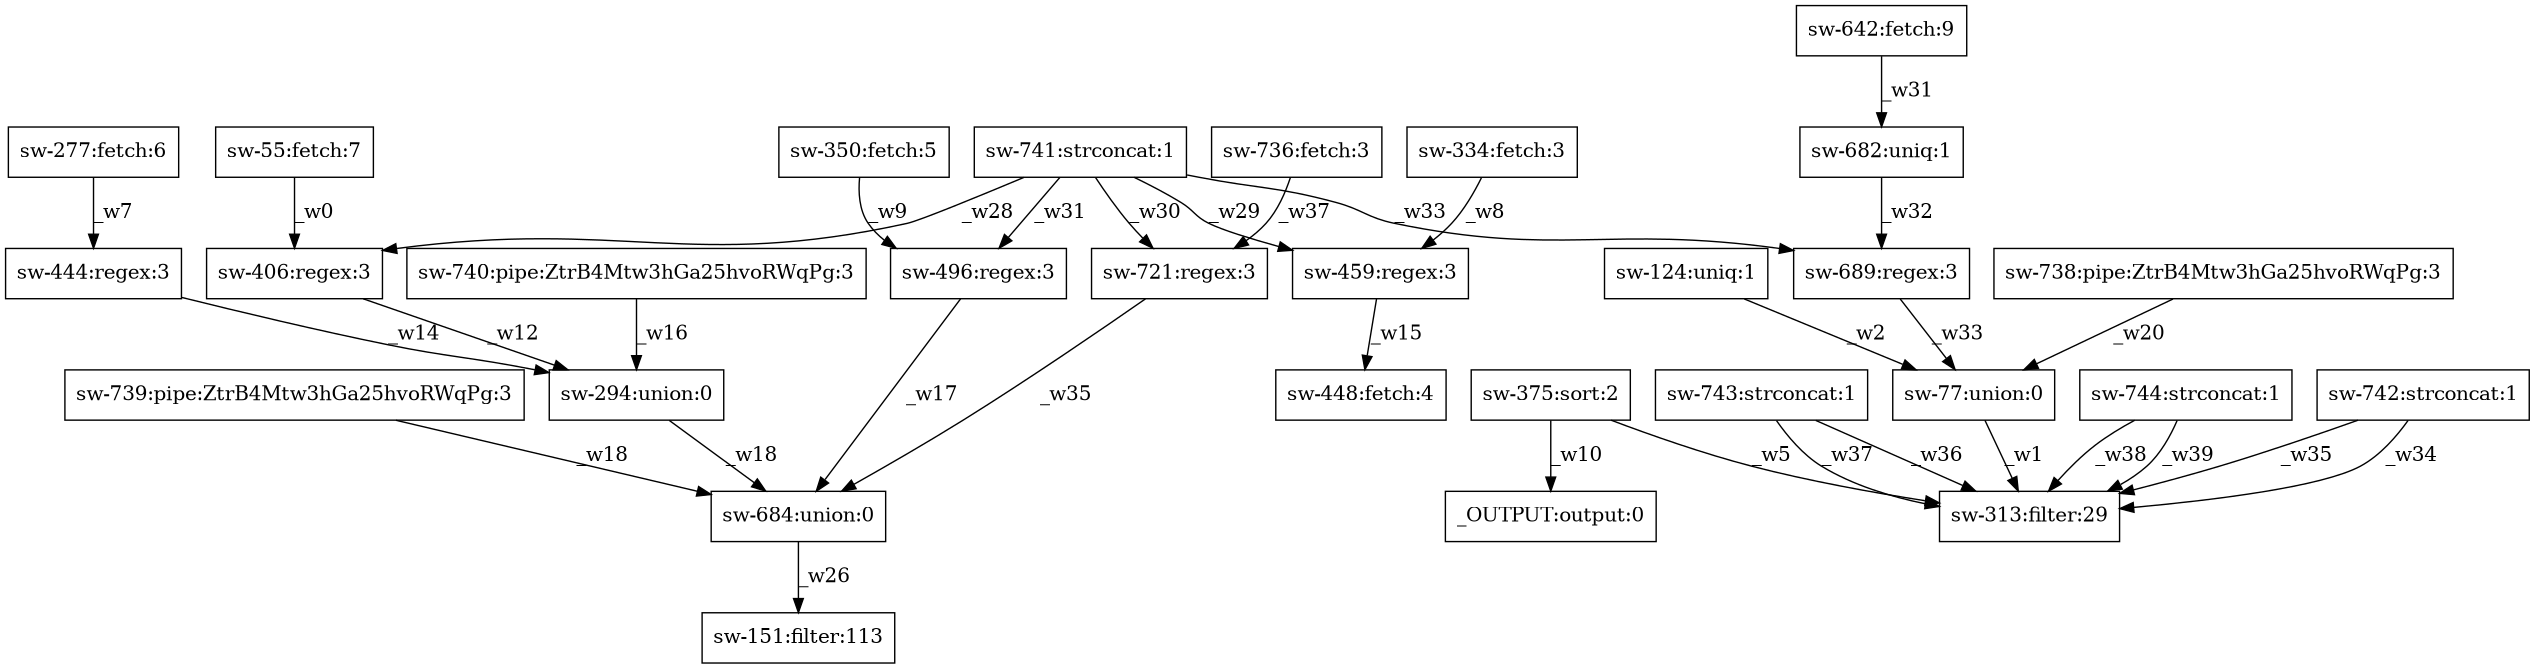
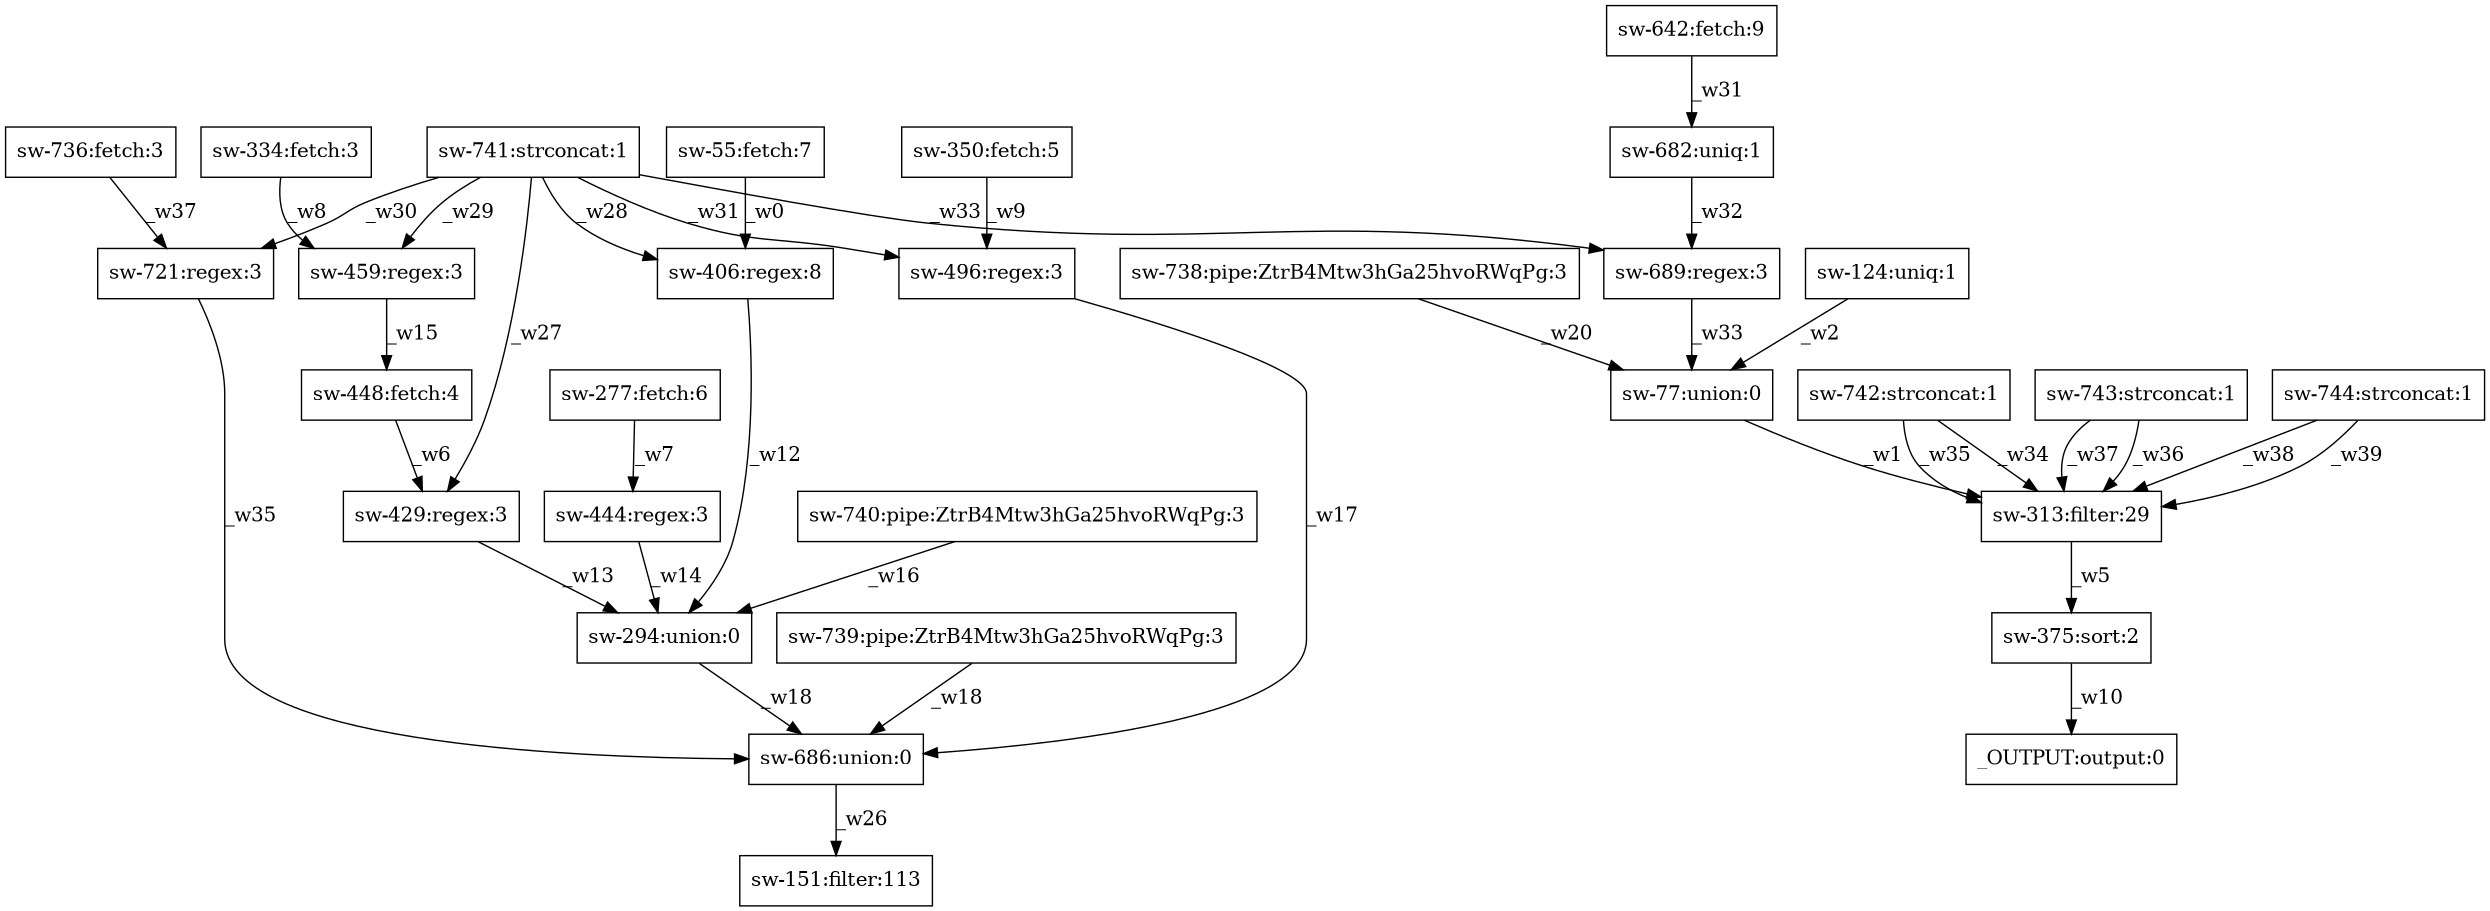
(295, 274) -> (745, 274)
(1766, 470) -> (2071, 570)
none -> (431, 516)
(798, 516) -> (836, 759)
